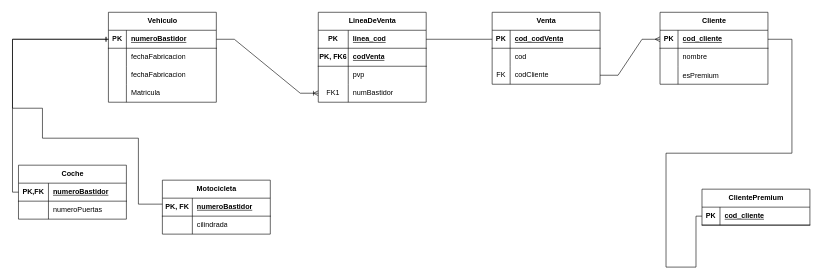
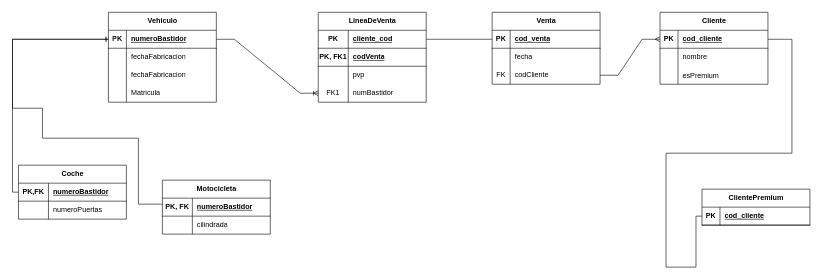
(369, 39) -> (373, 39)
(539, 39) -> (533, 39)
(333, 57) -> (333, 57)
(521, 57) -> (525, 57)
